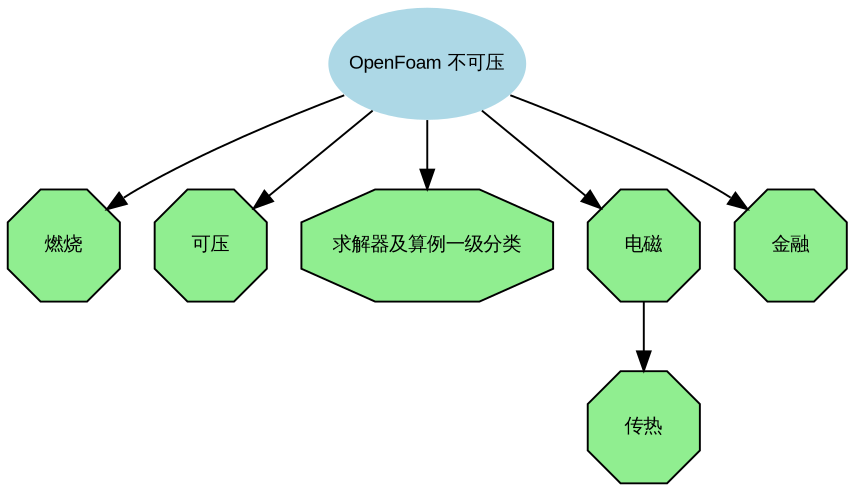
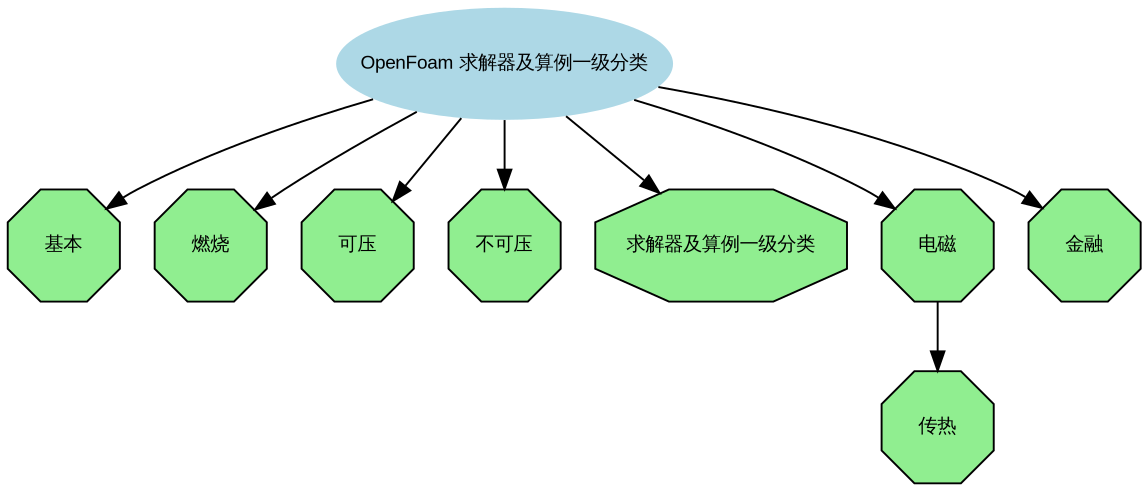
(427, 64) -> (505, 64)
none -> (64, 246)
none -> (505, 246)
